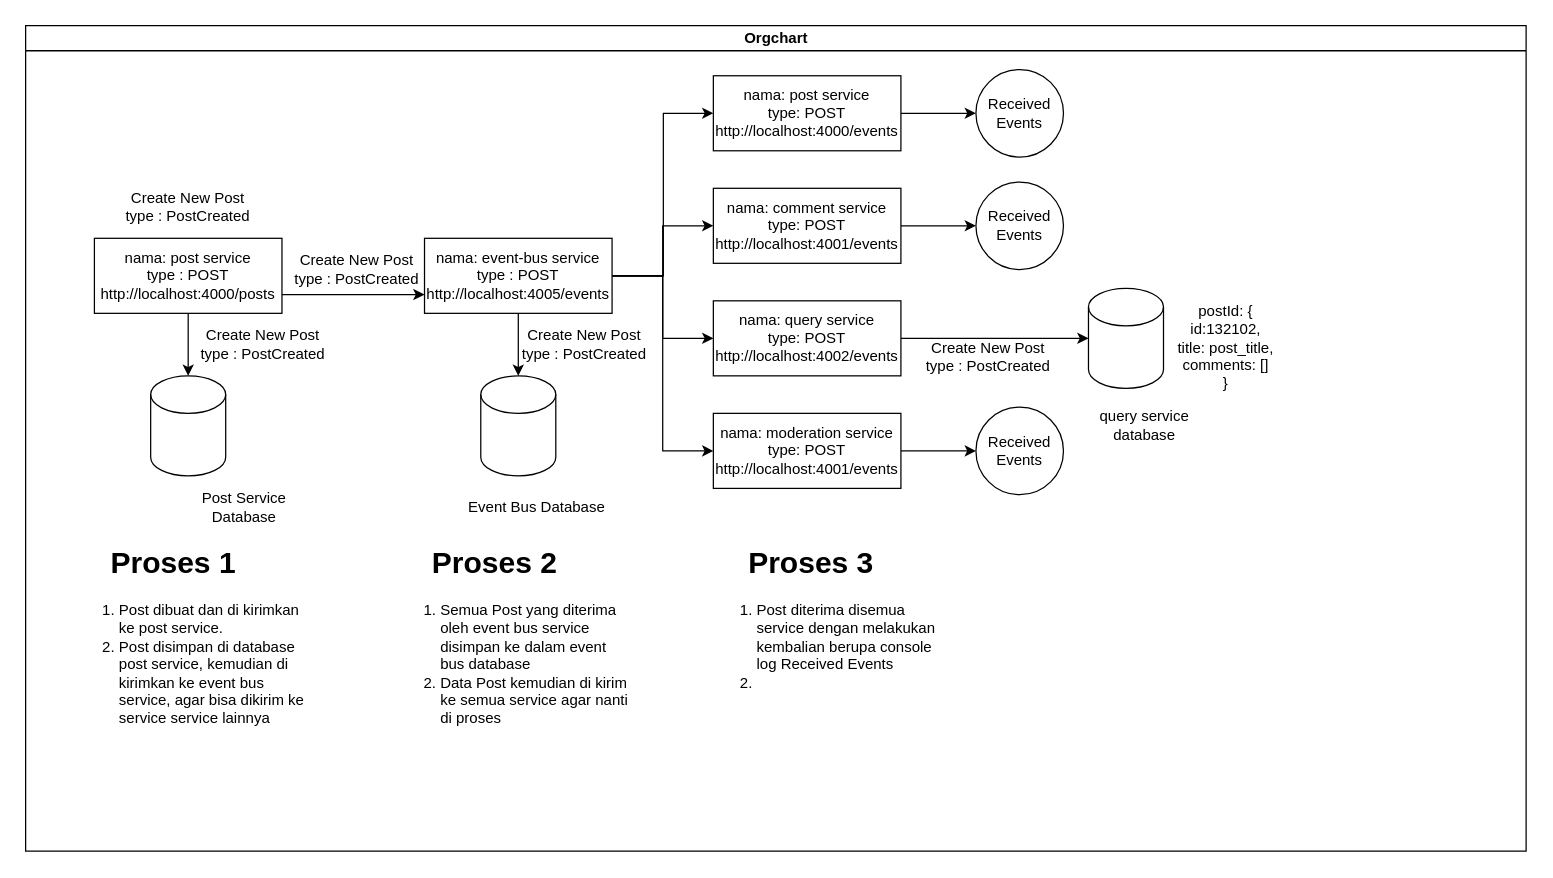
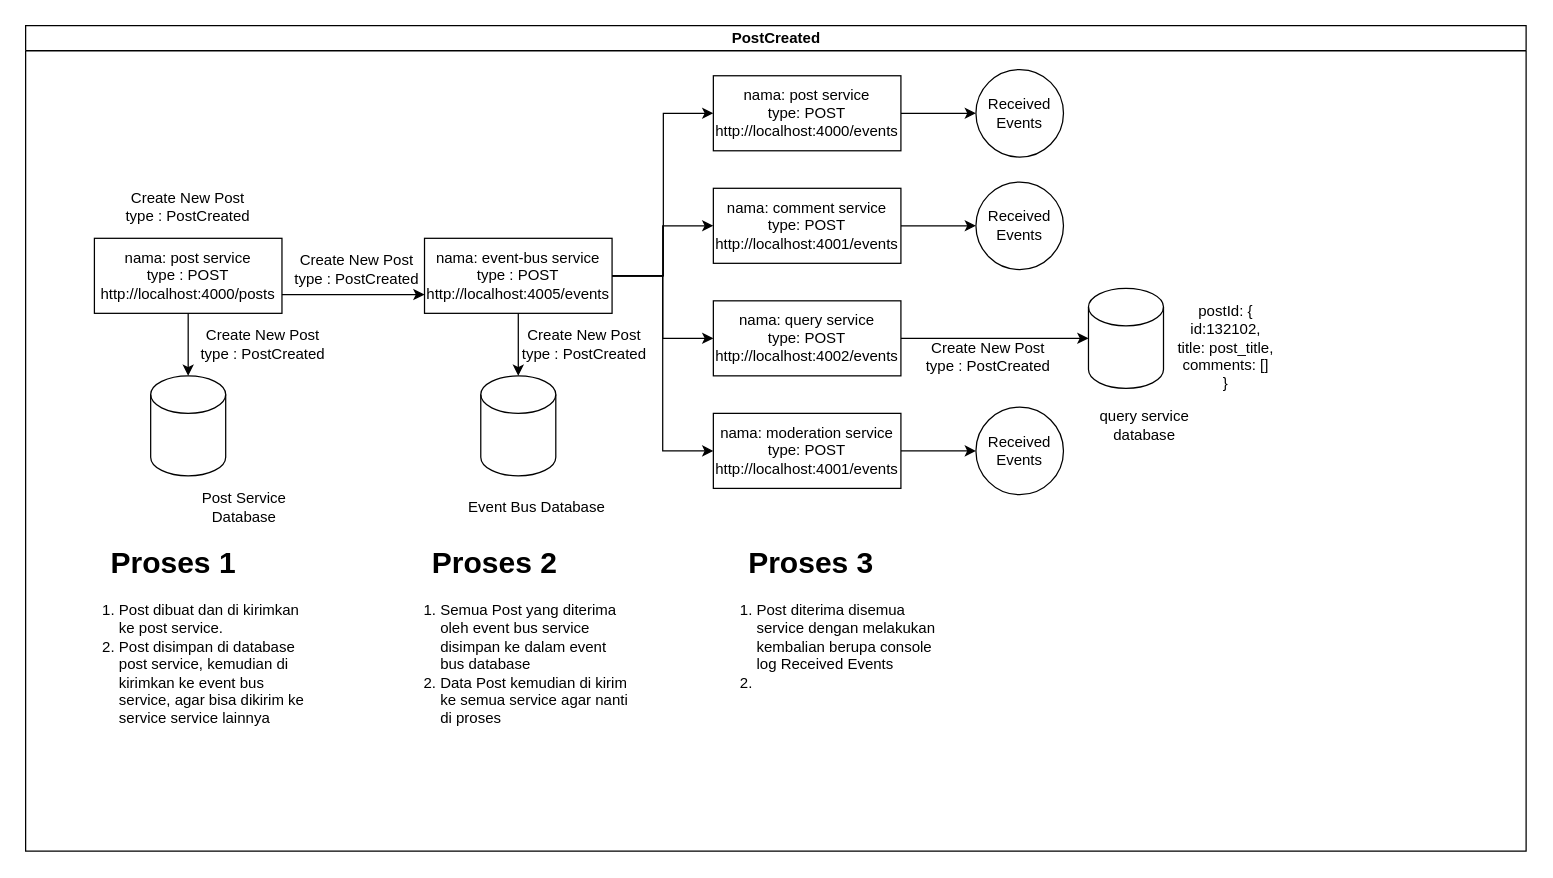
(776, 38) -> (776, 38)
